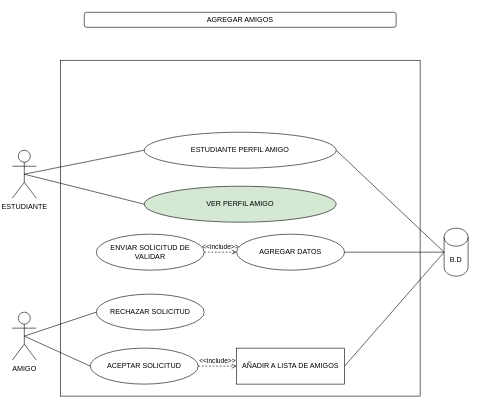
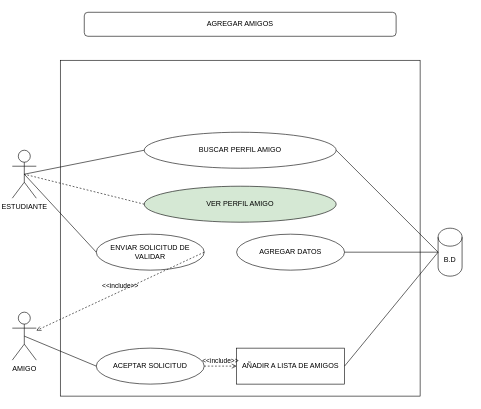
(240, 20) -> (240, 24)
(240, 150) -> (240, 150)
(88, 190) -> (88, 190)
none -> (61, 214)
(219, 252) -> (159, 273)
(456, 252) -> (450, 252)
(150, 312) -> none
(62, 324) -> none
(144, 366) -> (150, 366)
